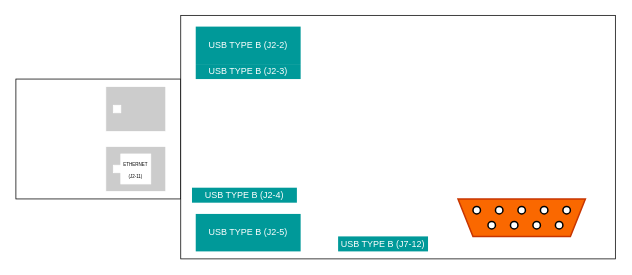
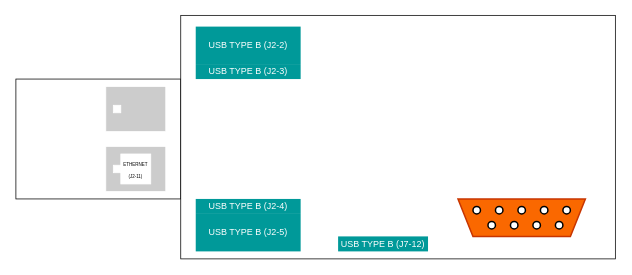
(244, 195) -> (248, 207)
